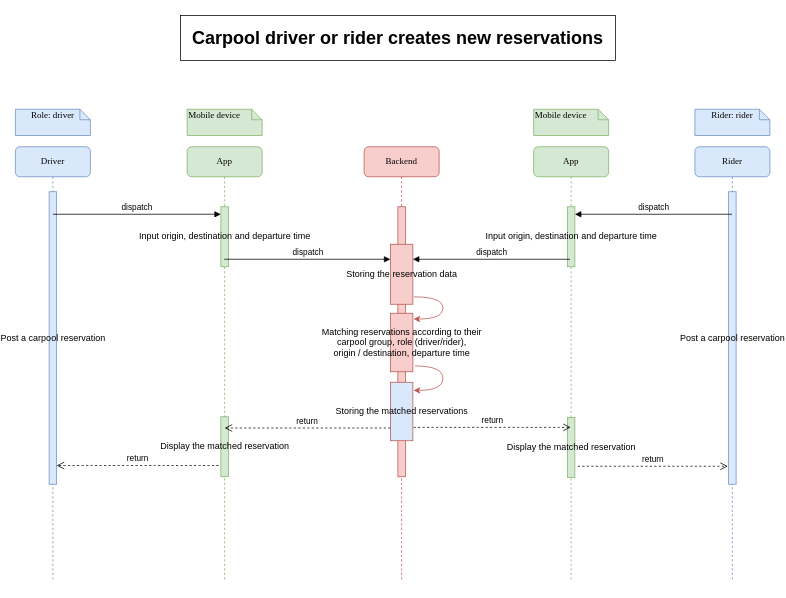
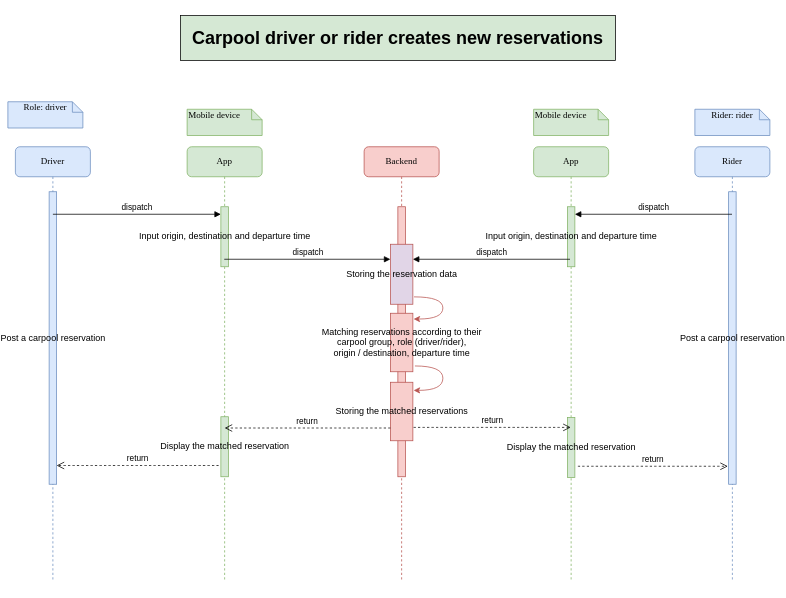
(398, 38) -> (398, 38)
(53, 122) -> (45, 115)
(402, 274) -> (402, 274)
(402, 411) -> (402, 411)
